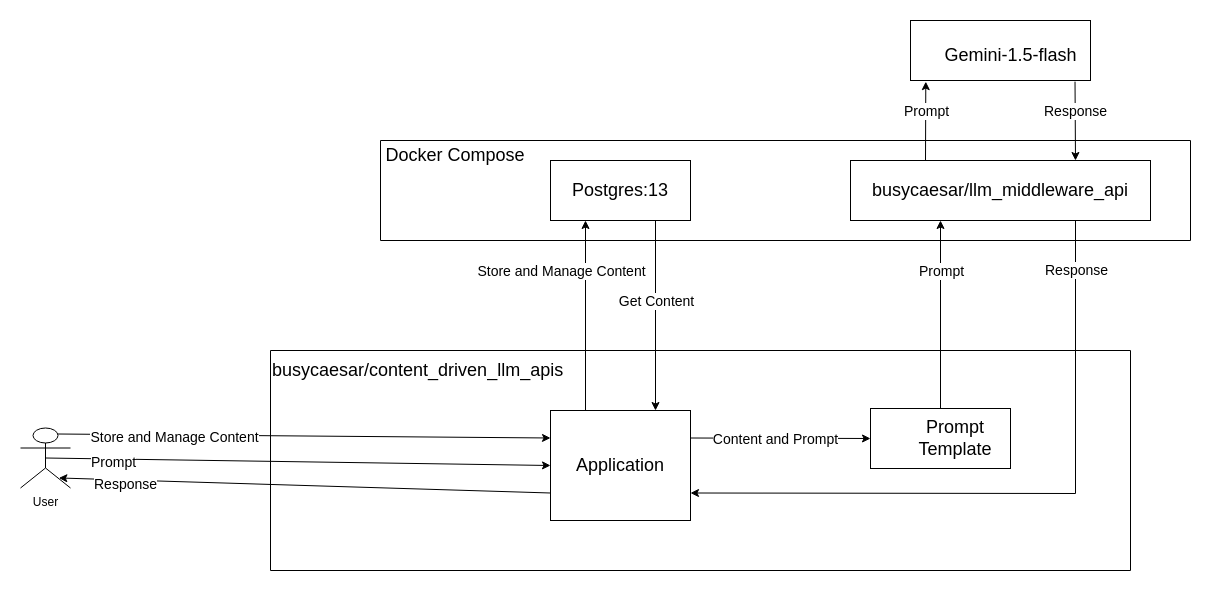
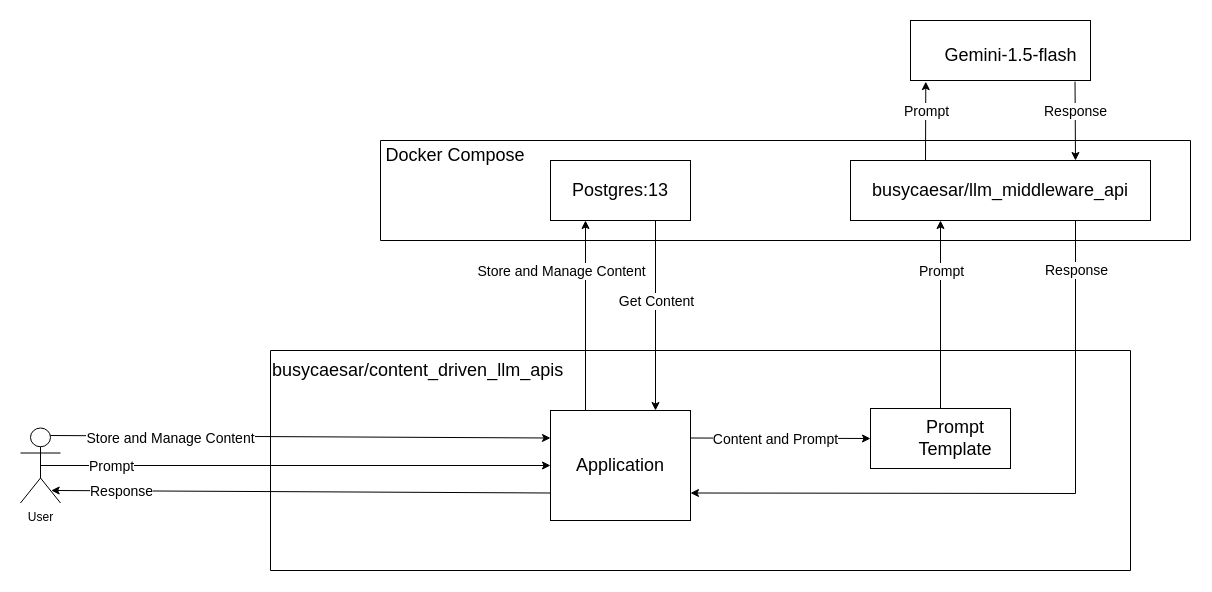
(46, 458) -> (41, 466)
